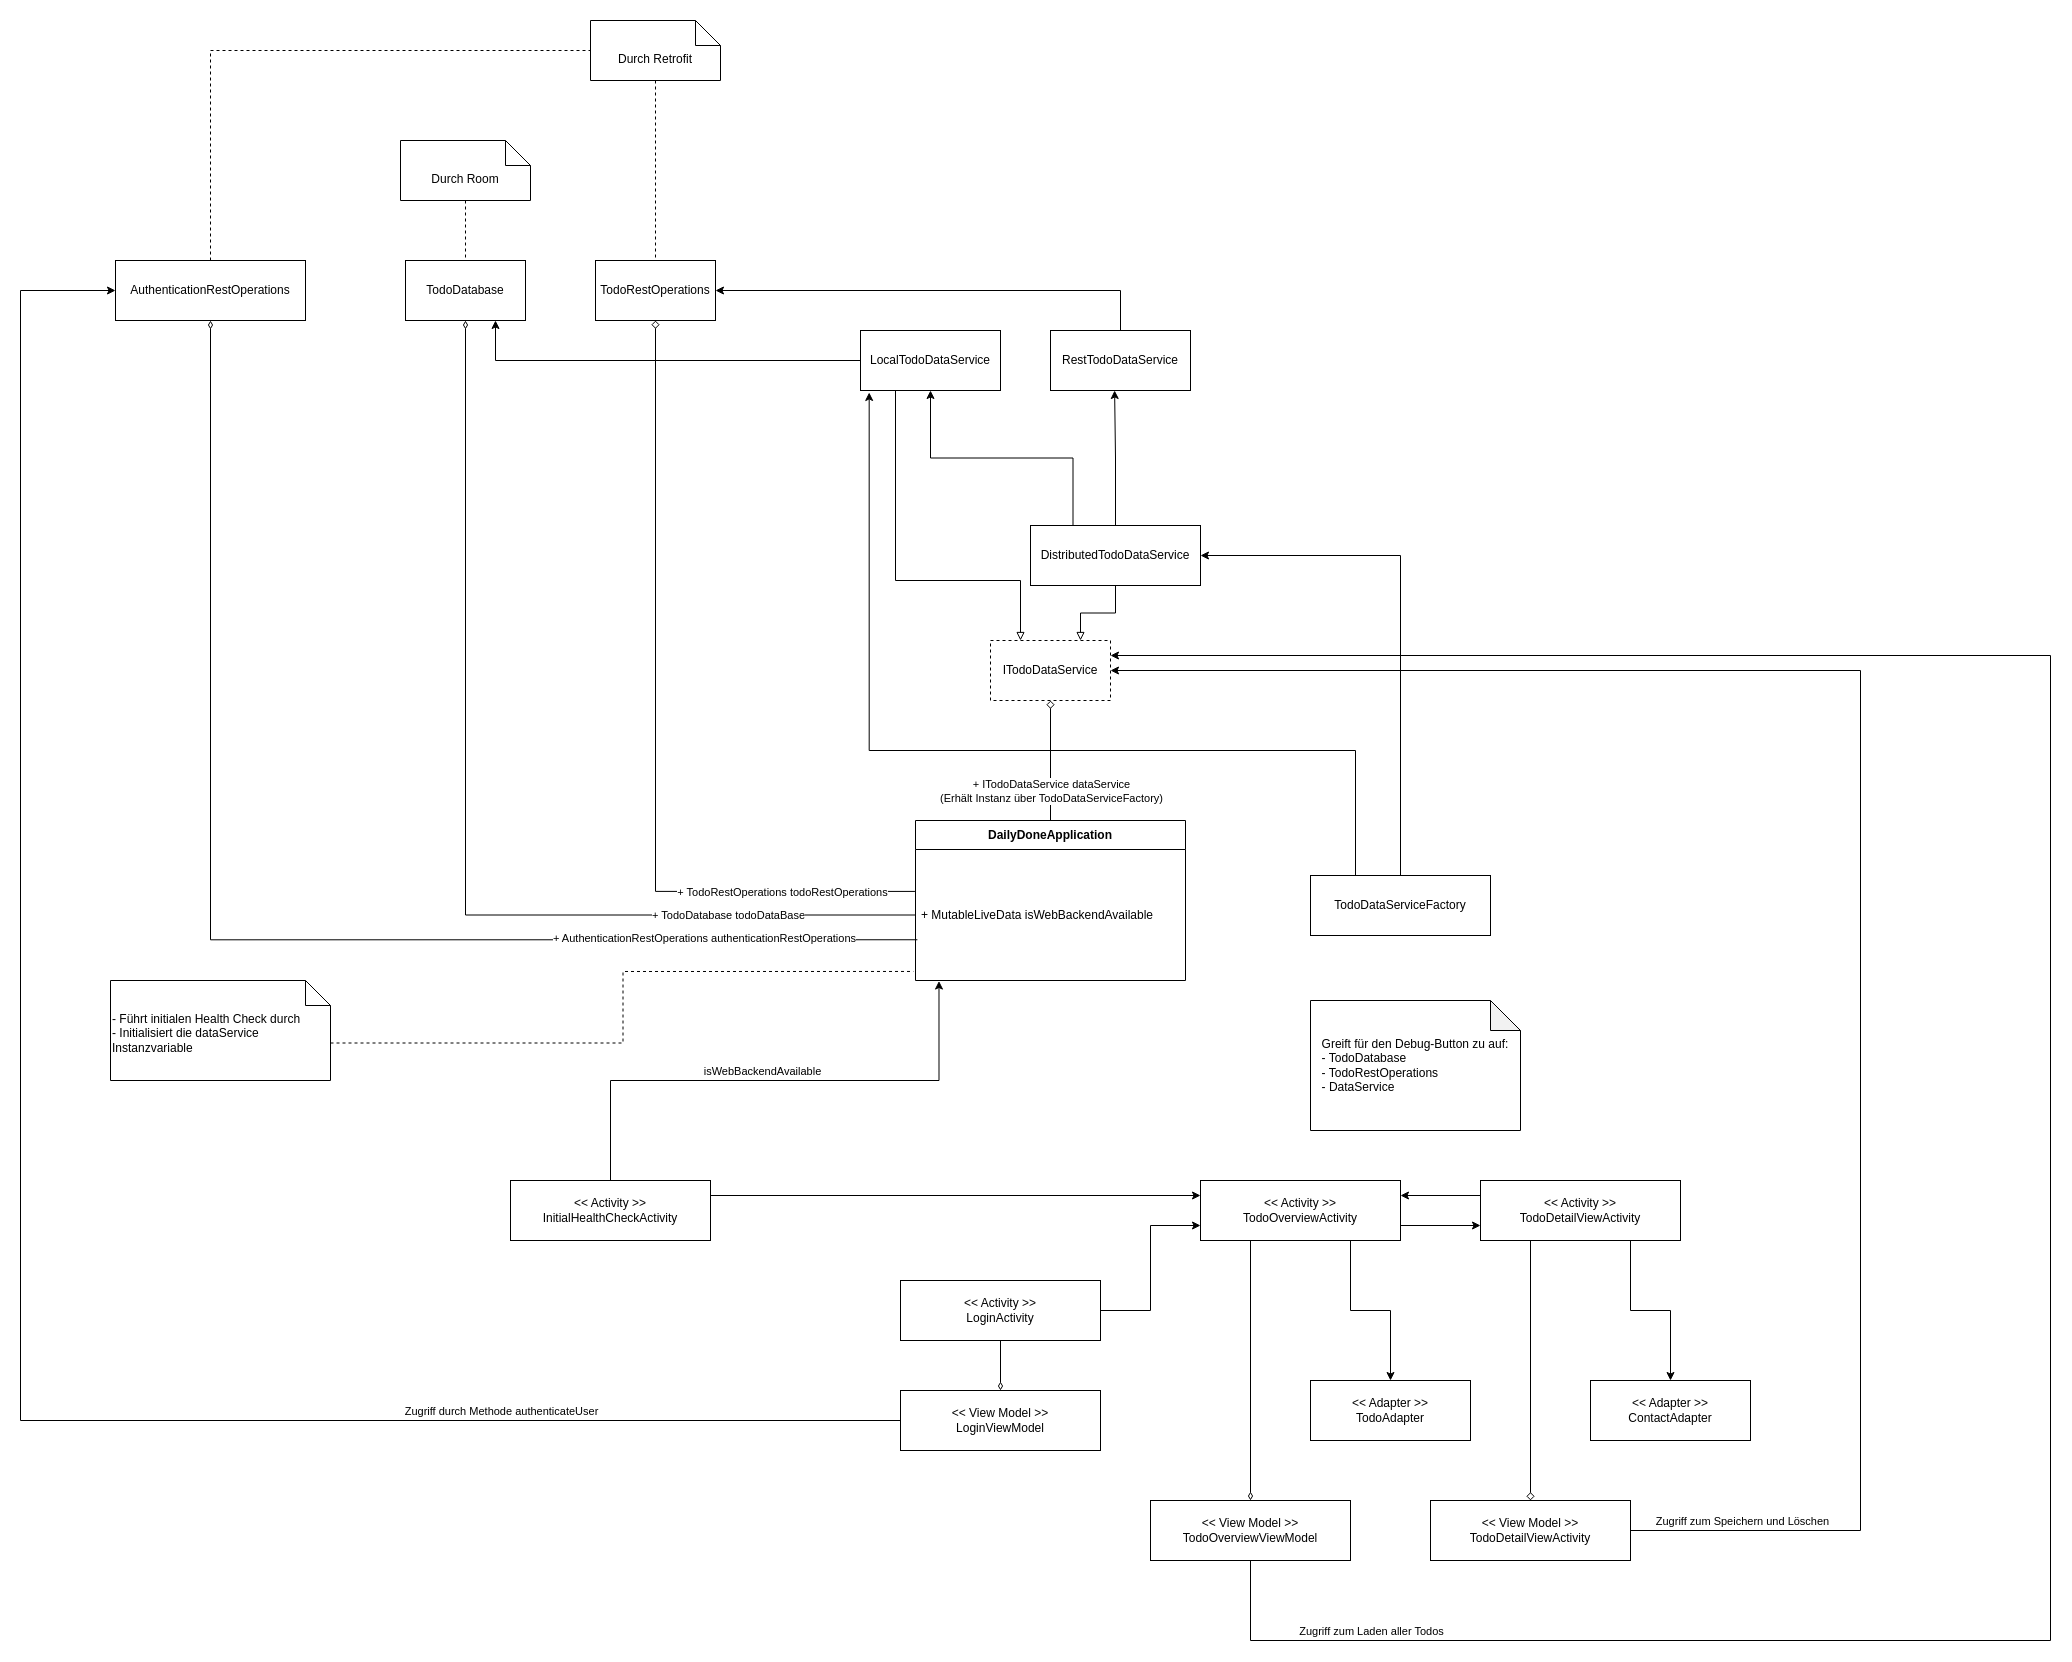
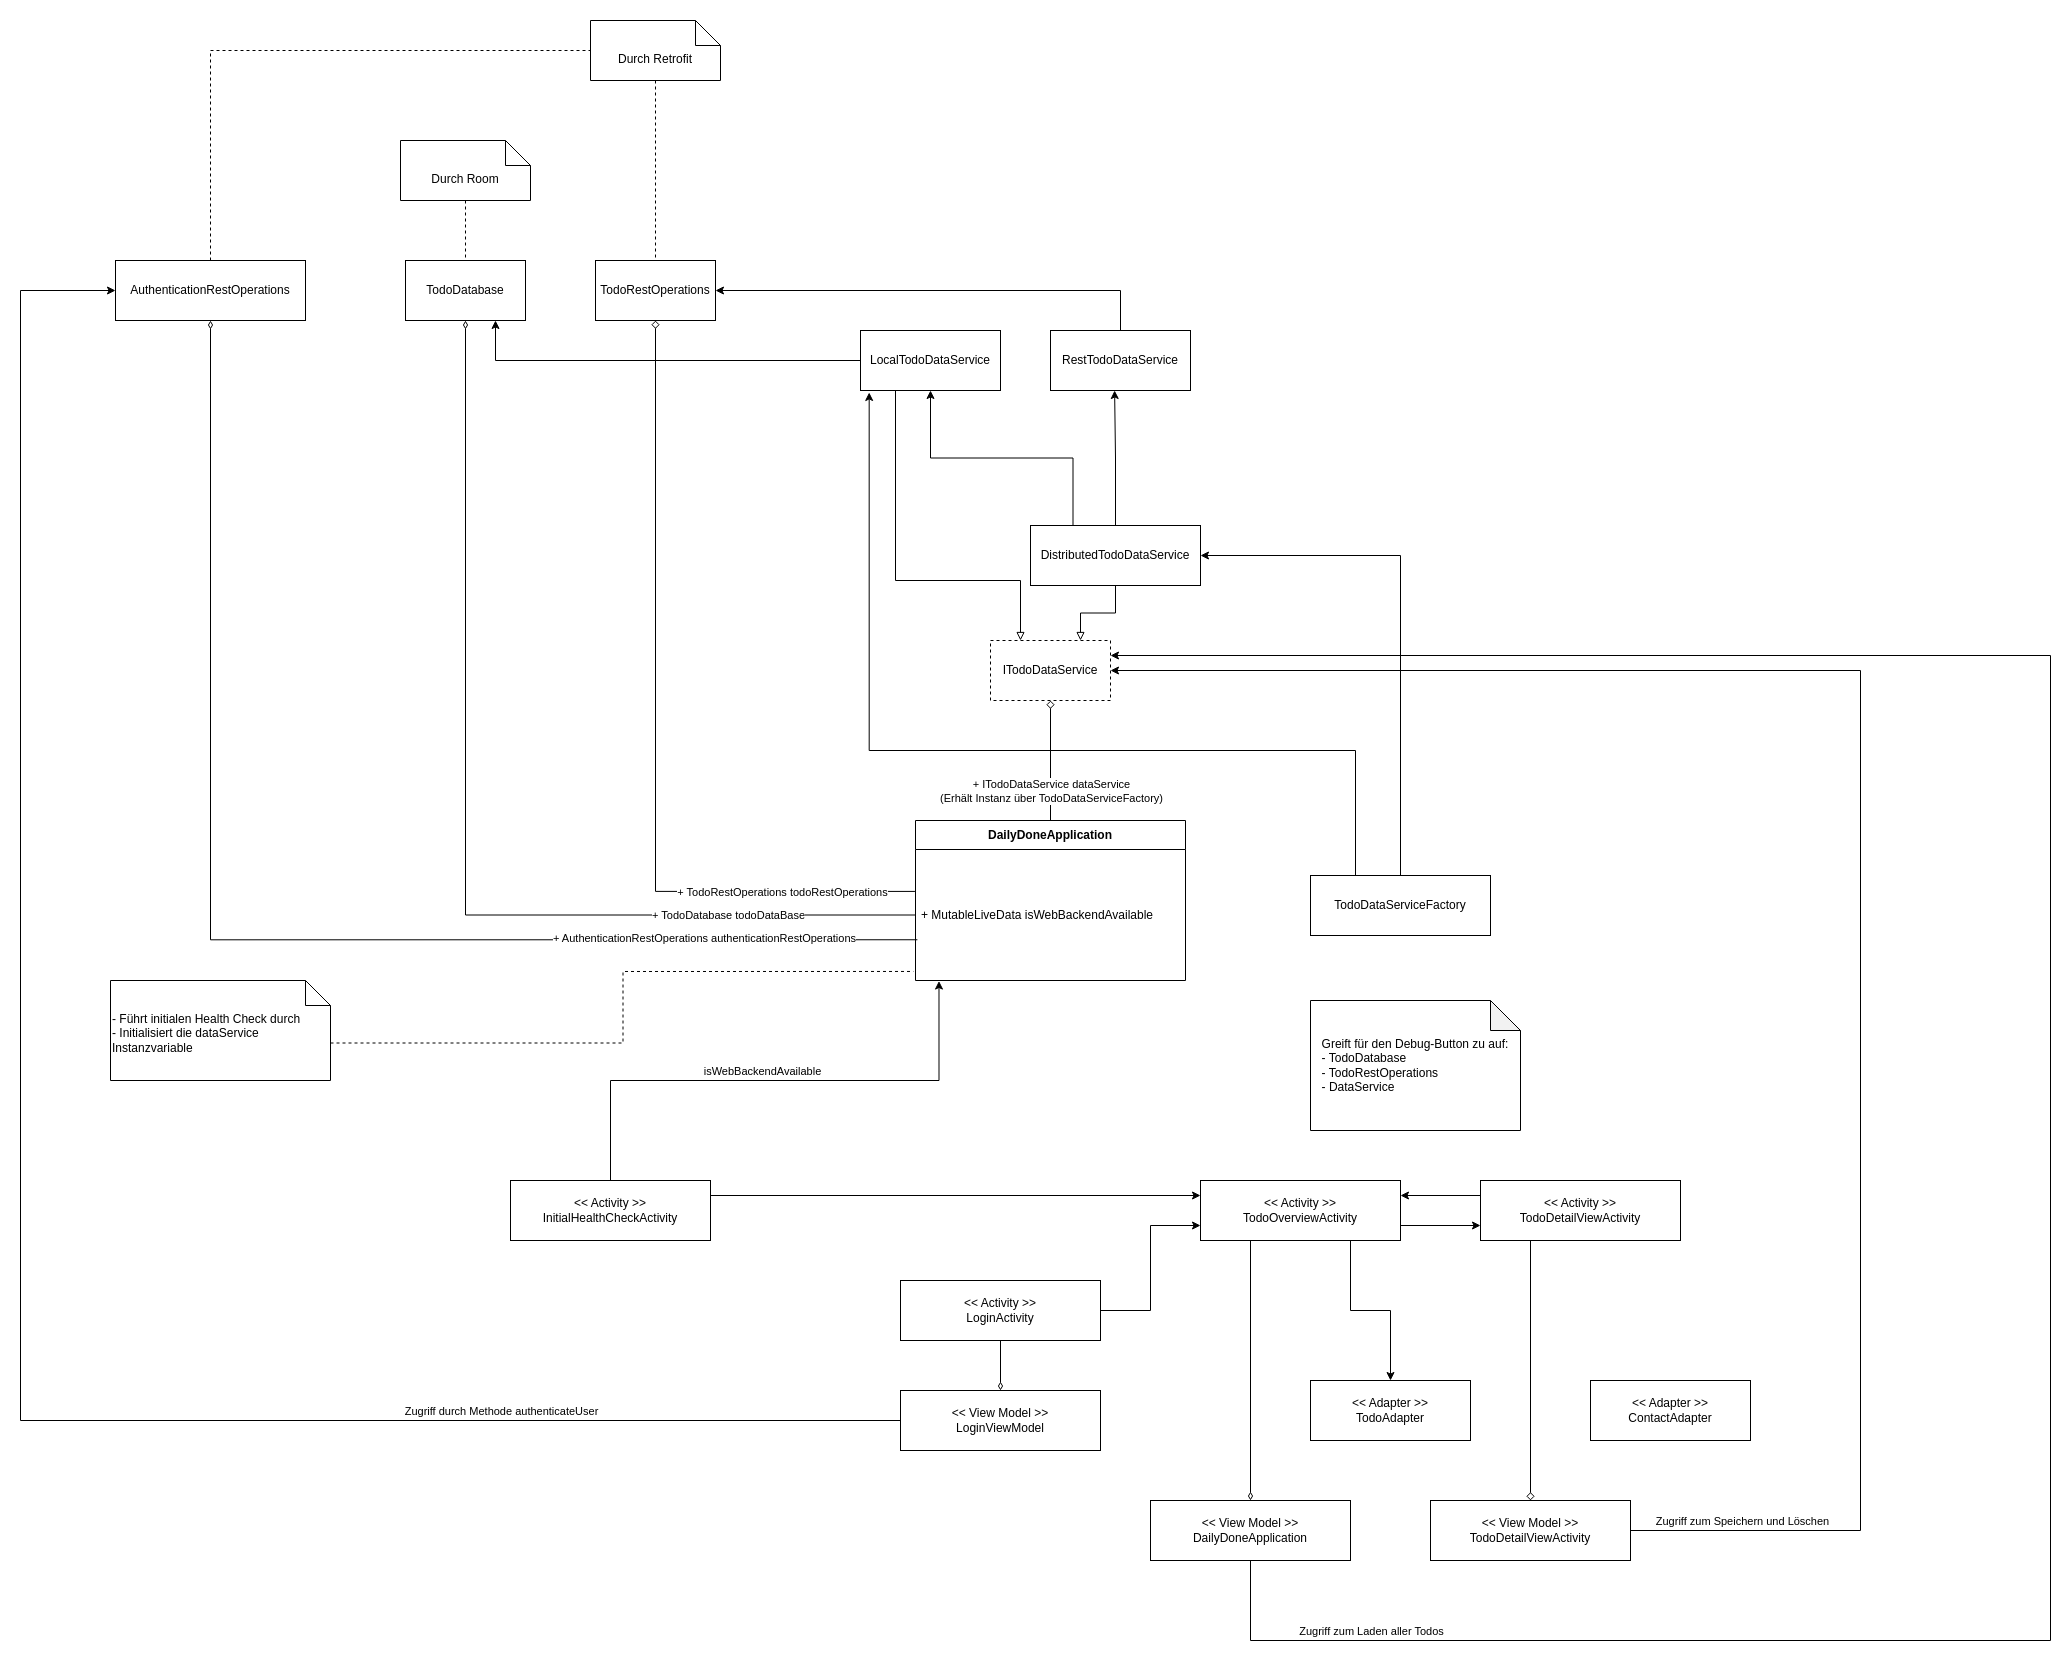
(1647, 1311) -> none
(1251, 1531) -> (1251, 1531)
